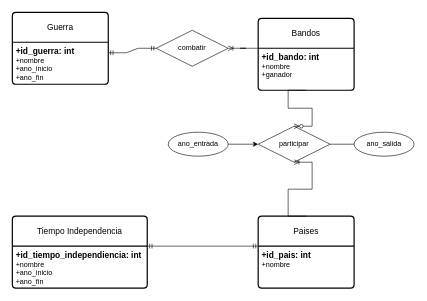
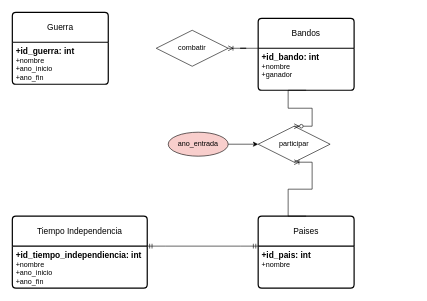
(133, 50) -> none
(198, 144) -> (198, 144)
(342, 144) -> none
(384, 144) -> none
